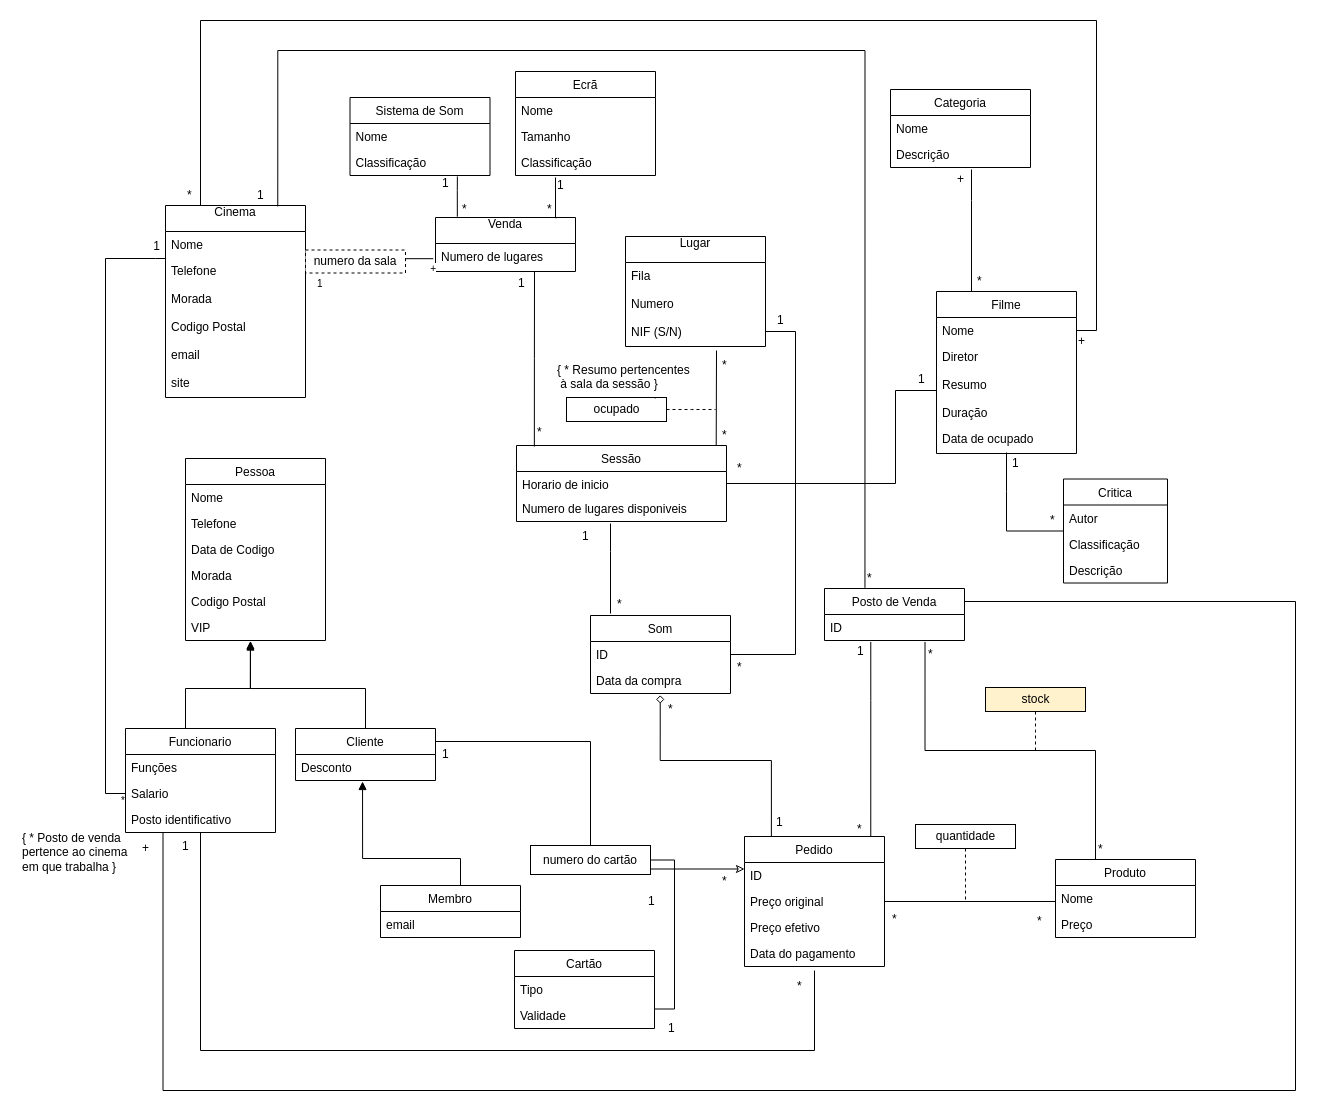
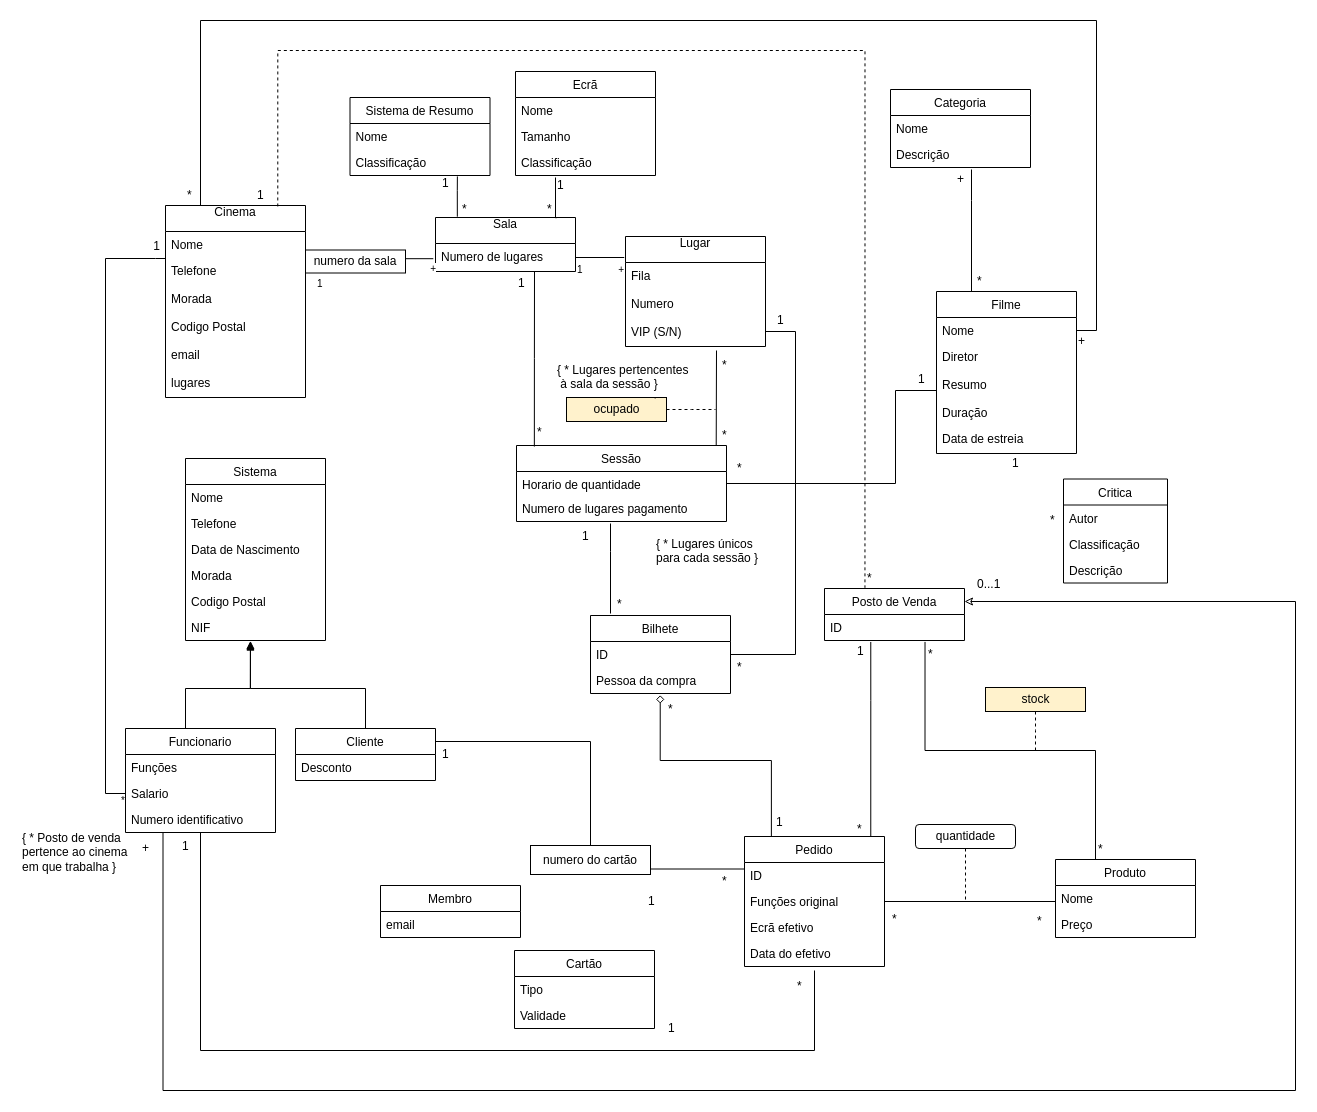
(763, 51) -> (763, 51)
(420, 111) -> (420, 111)
(505, 224) -> (505, 224)
none -> (599, 258)
(356, 262) -> (356, 262)
(660, 332) -> (660, 332)
(630, 378) -> (633, 378)
(183, 383) -> (193, 383)
(617, 410) -> (617, 410)
(989, 439) -> (988, 439)
(255, 472) -> (255, 472)
(570, 485) -> (586, 485)
(609, 509) -> (606, 509)
(1007, 520) -> none
(233, 550) -> (247, 550)
none -> (715, 550)
none -> (996, 585)
(971, 602) -> (973, 602)
(201, 628) -> (201, 628)
(660, 629) -> (660, 629)
(640, 681) -> (647, 681)
(190, 820) -> (194, 820)
(966, 837) -> (966, 837)
(390, 859) -> none
(736, 869) -> (738, 869)
(791, 902) -> (798, 902)
(791, 928) -> (787, 928)
(675, 933) -> none
(804, 954) -> (796, 954)
